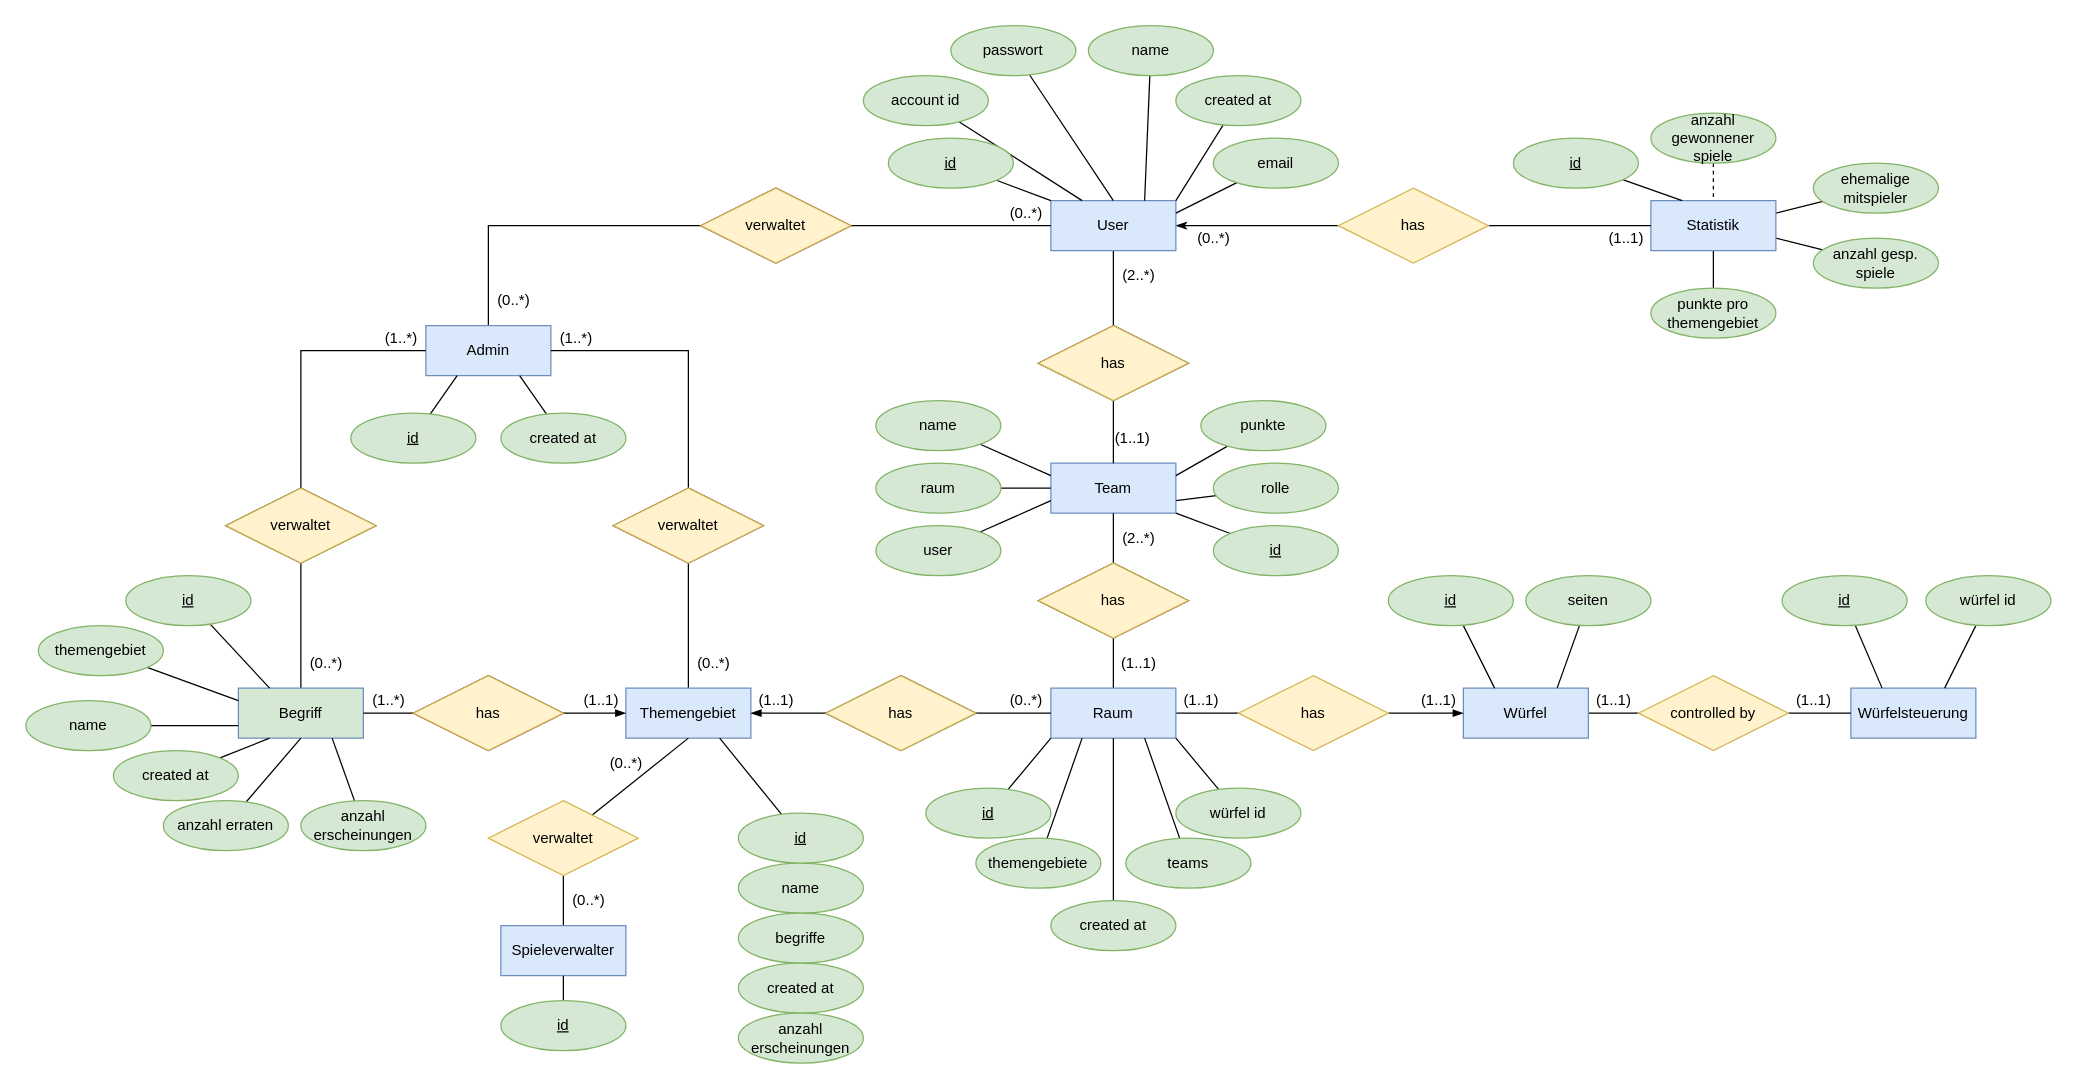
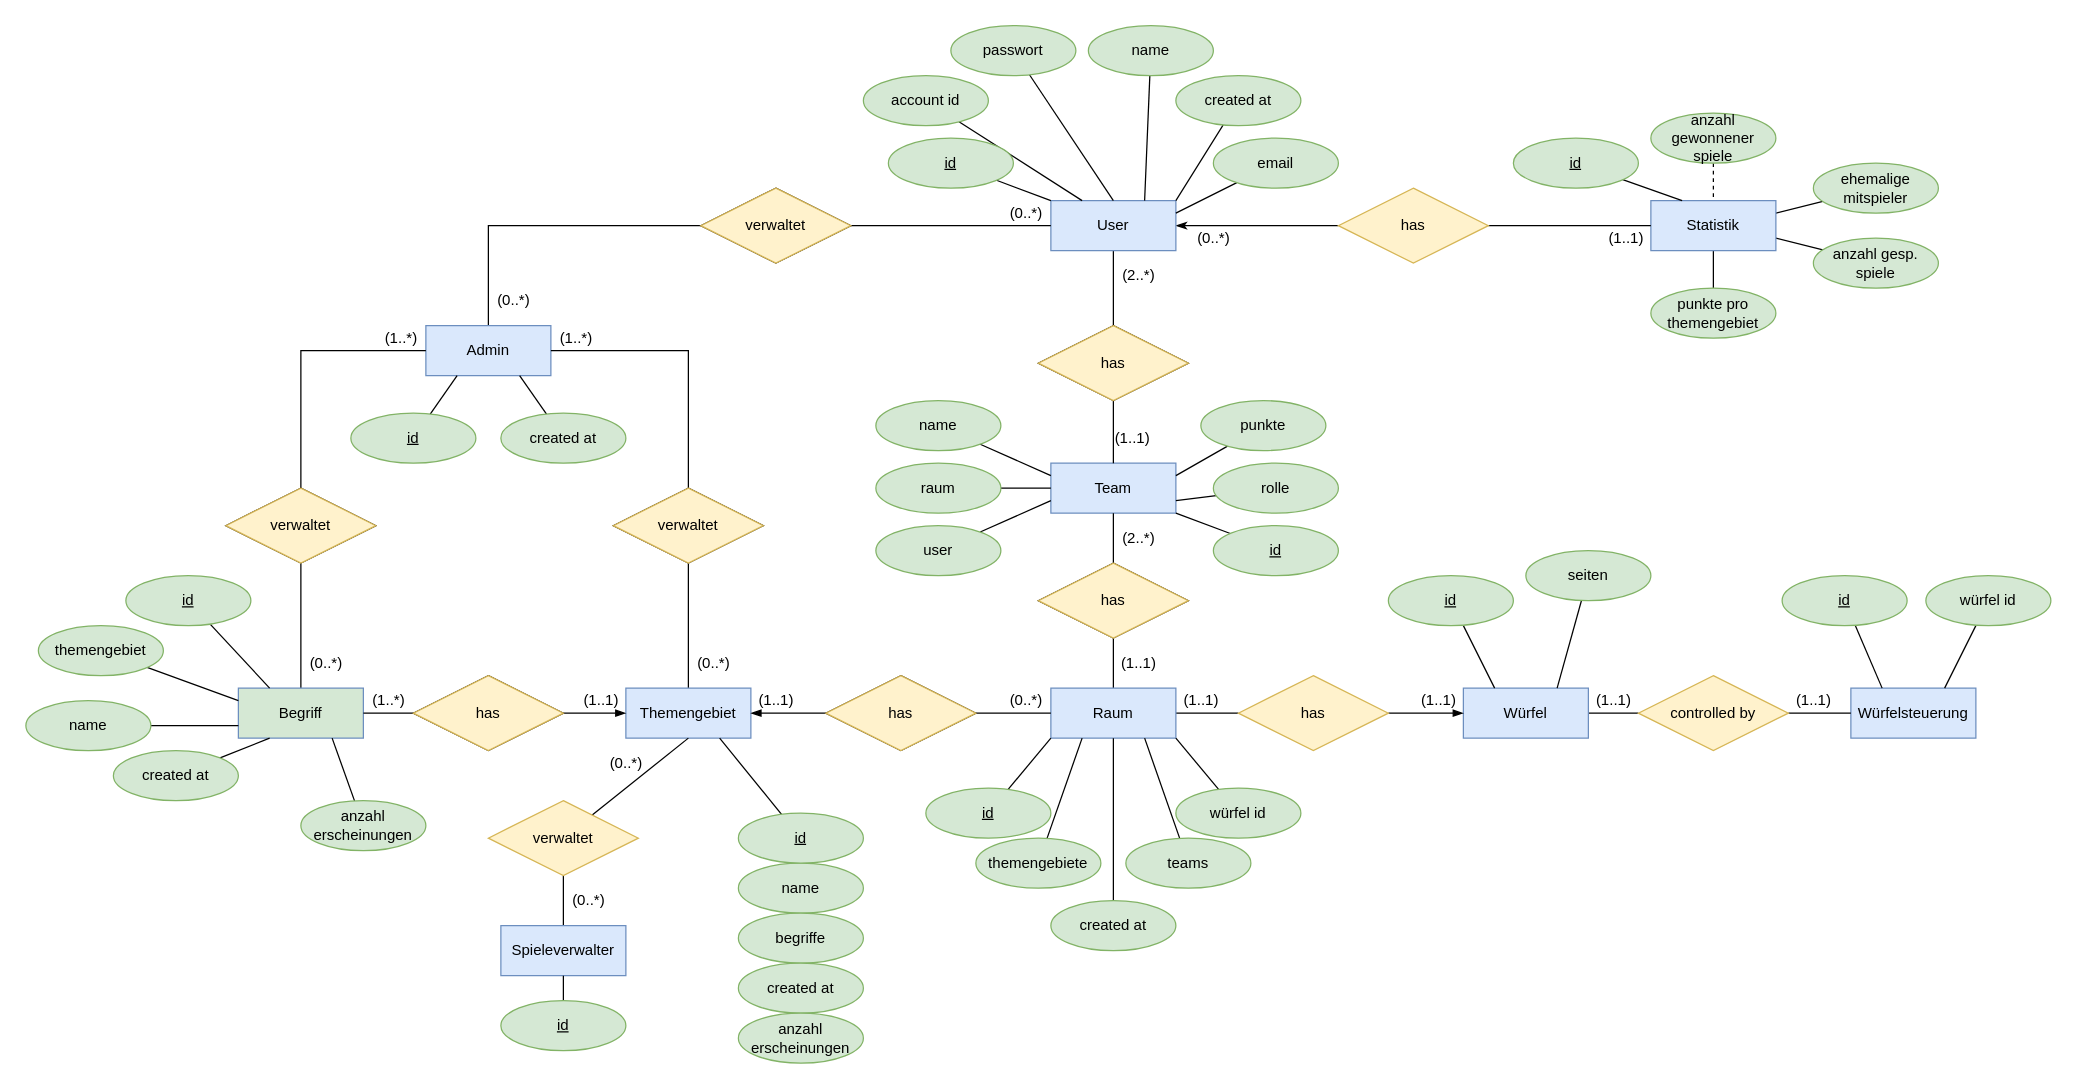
(1588, 601) -> (1588, 576)
(273, 770) -> none
(226, 826) -> none
